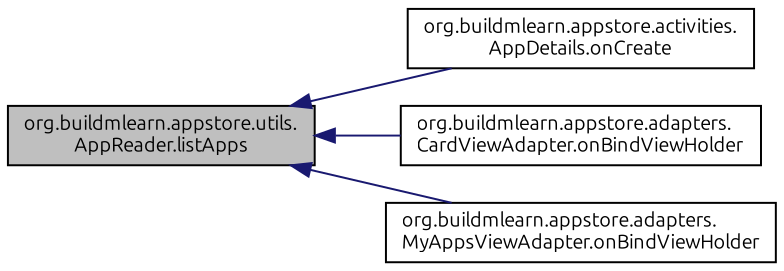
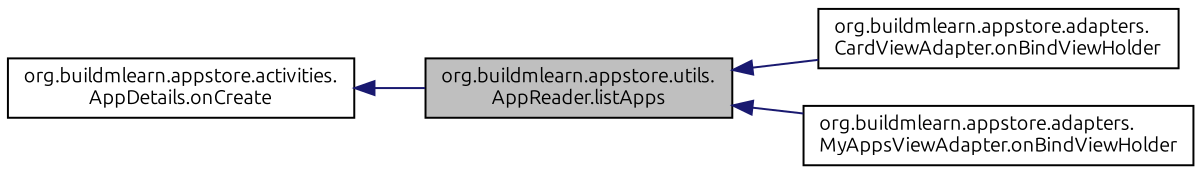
(381, 85) -> (400, 88)
